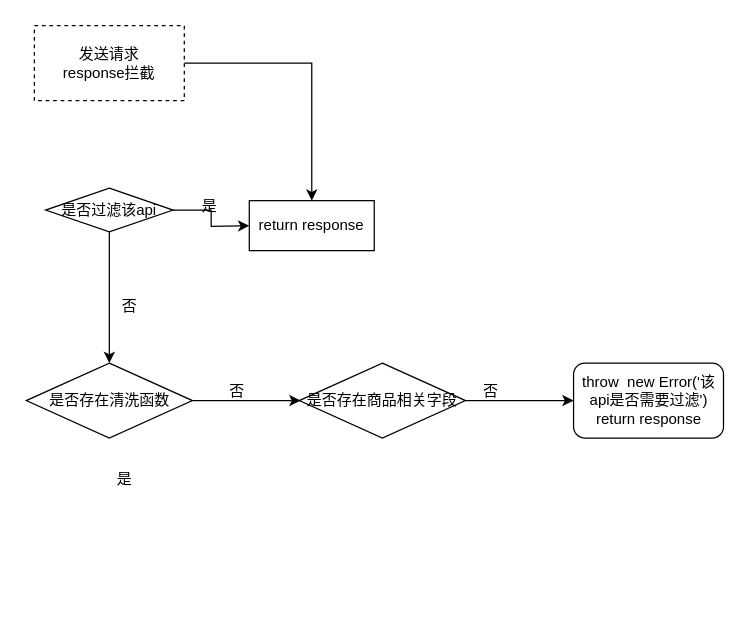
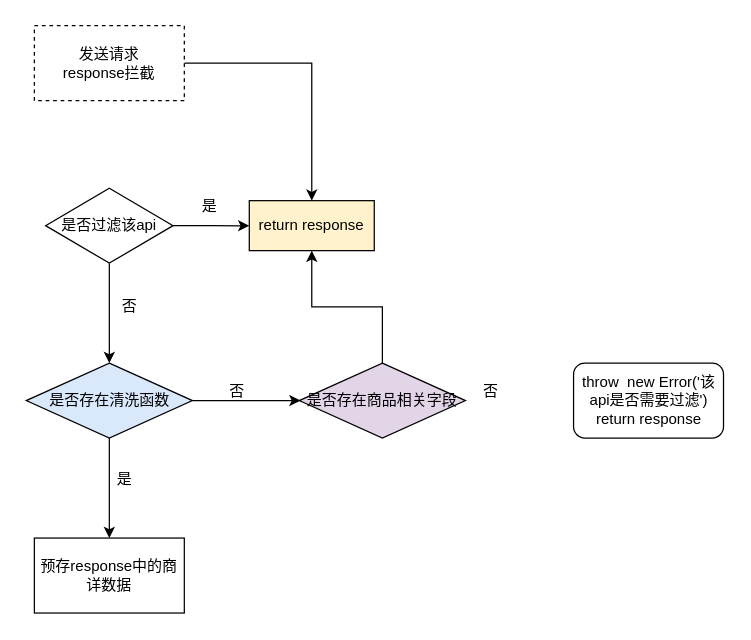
(109, 210) -> (109, 226)
(312, 226) -> (312, 226)
(109, 401) -> (109, 401)
(383, 401) -> (383, 401)
(516, 401) -> (351, 307)
none -> (109, 484)
none -> (109, 576)
